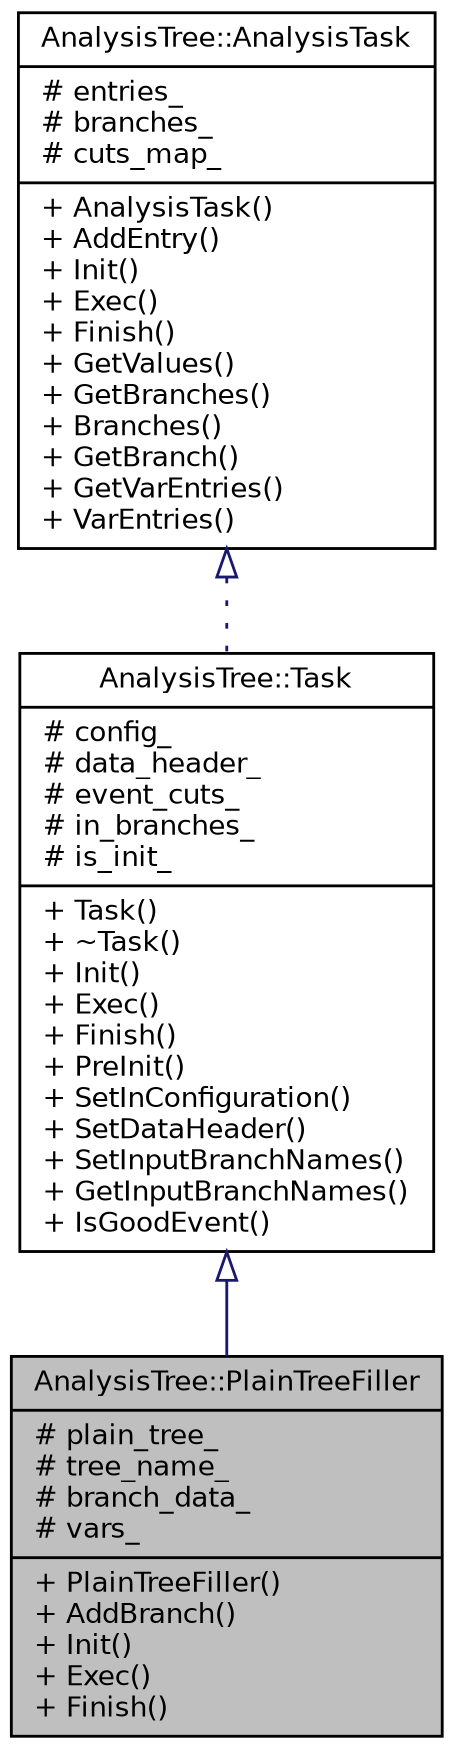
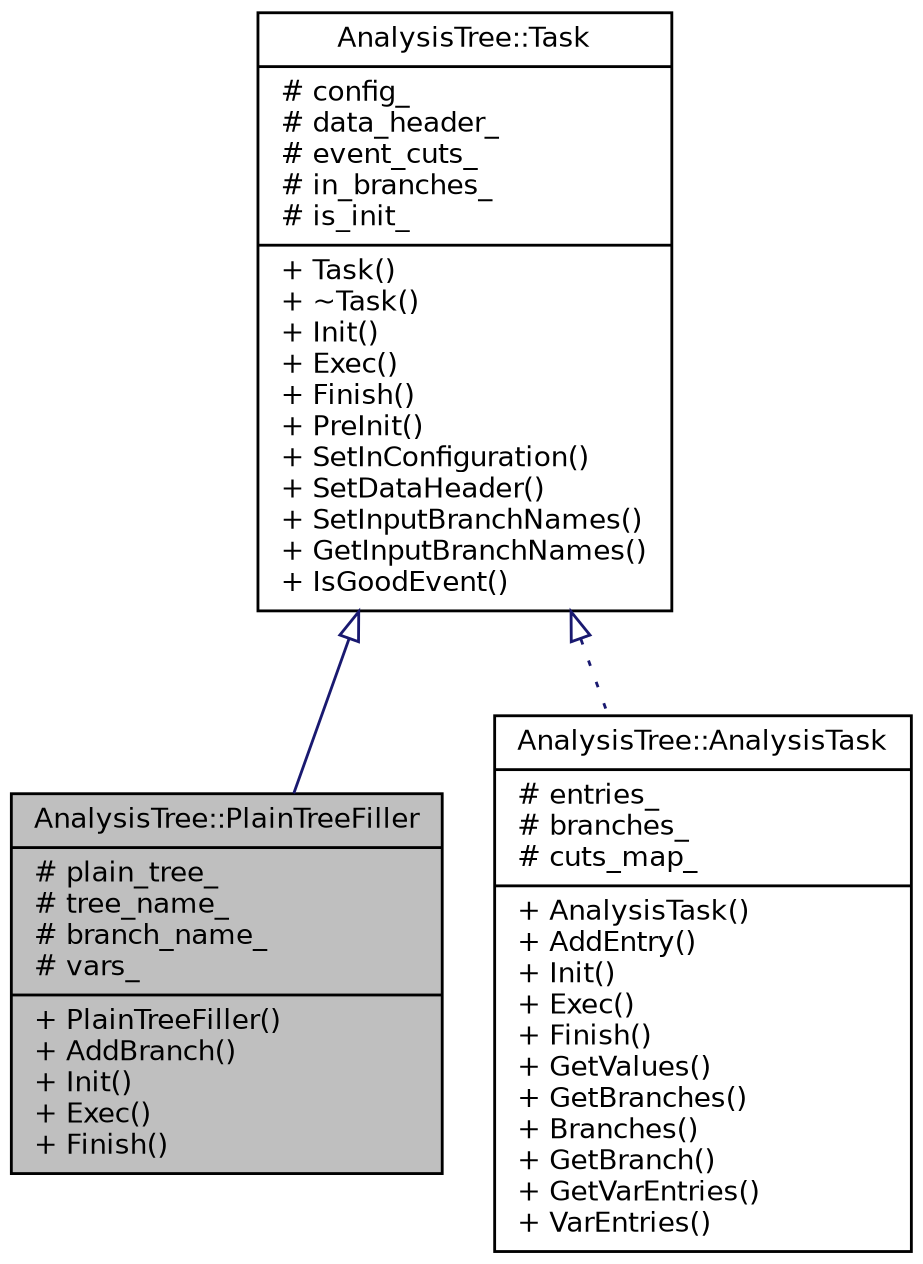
(227, 615) -> (594, 677)
(143, 1498) -> (152, 935)
